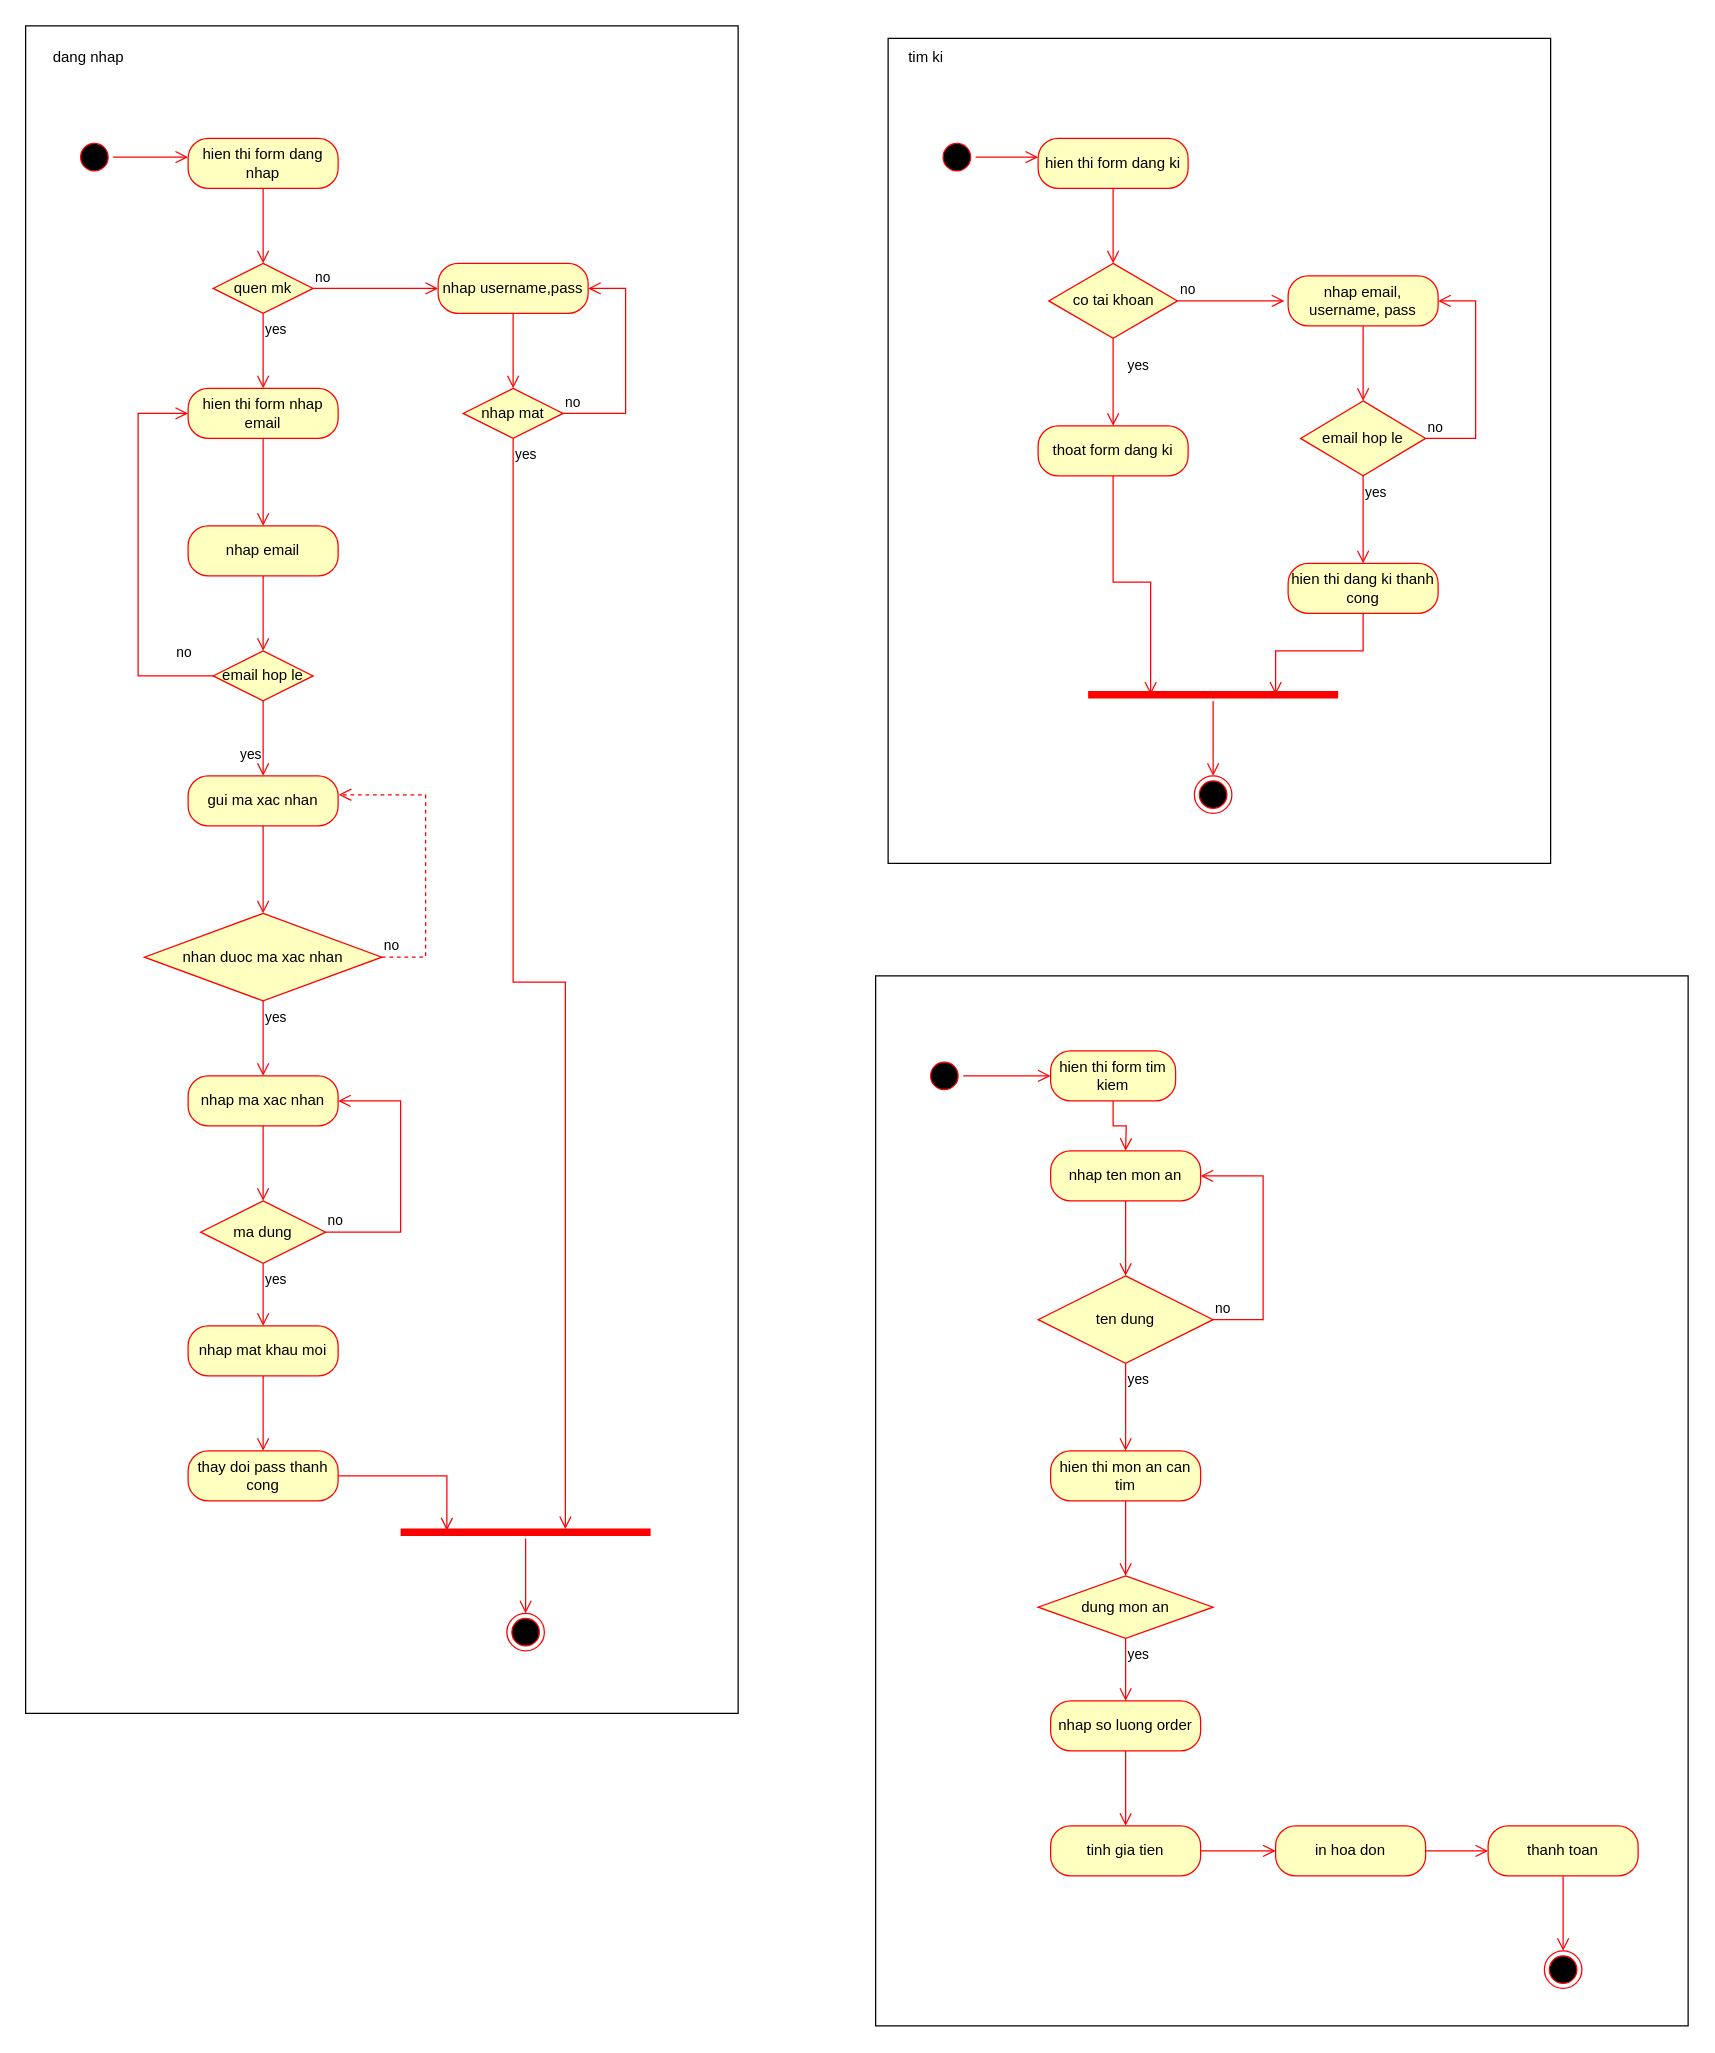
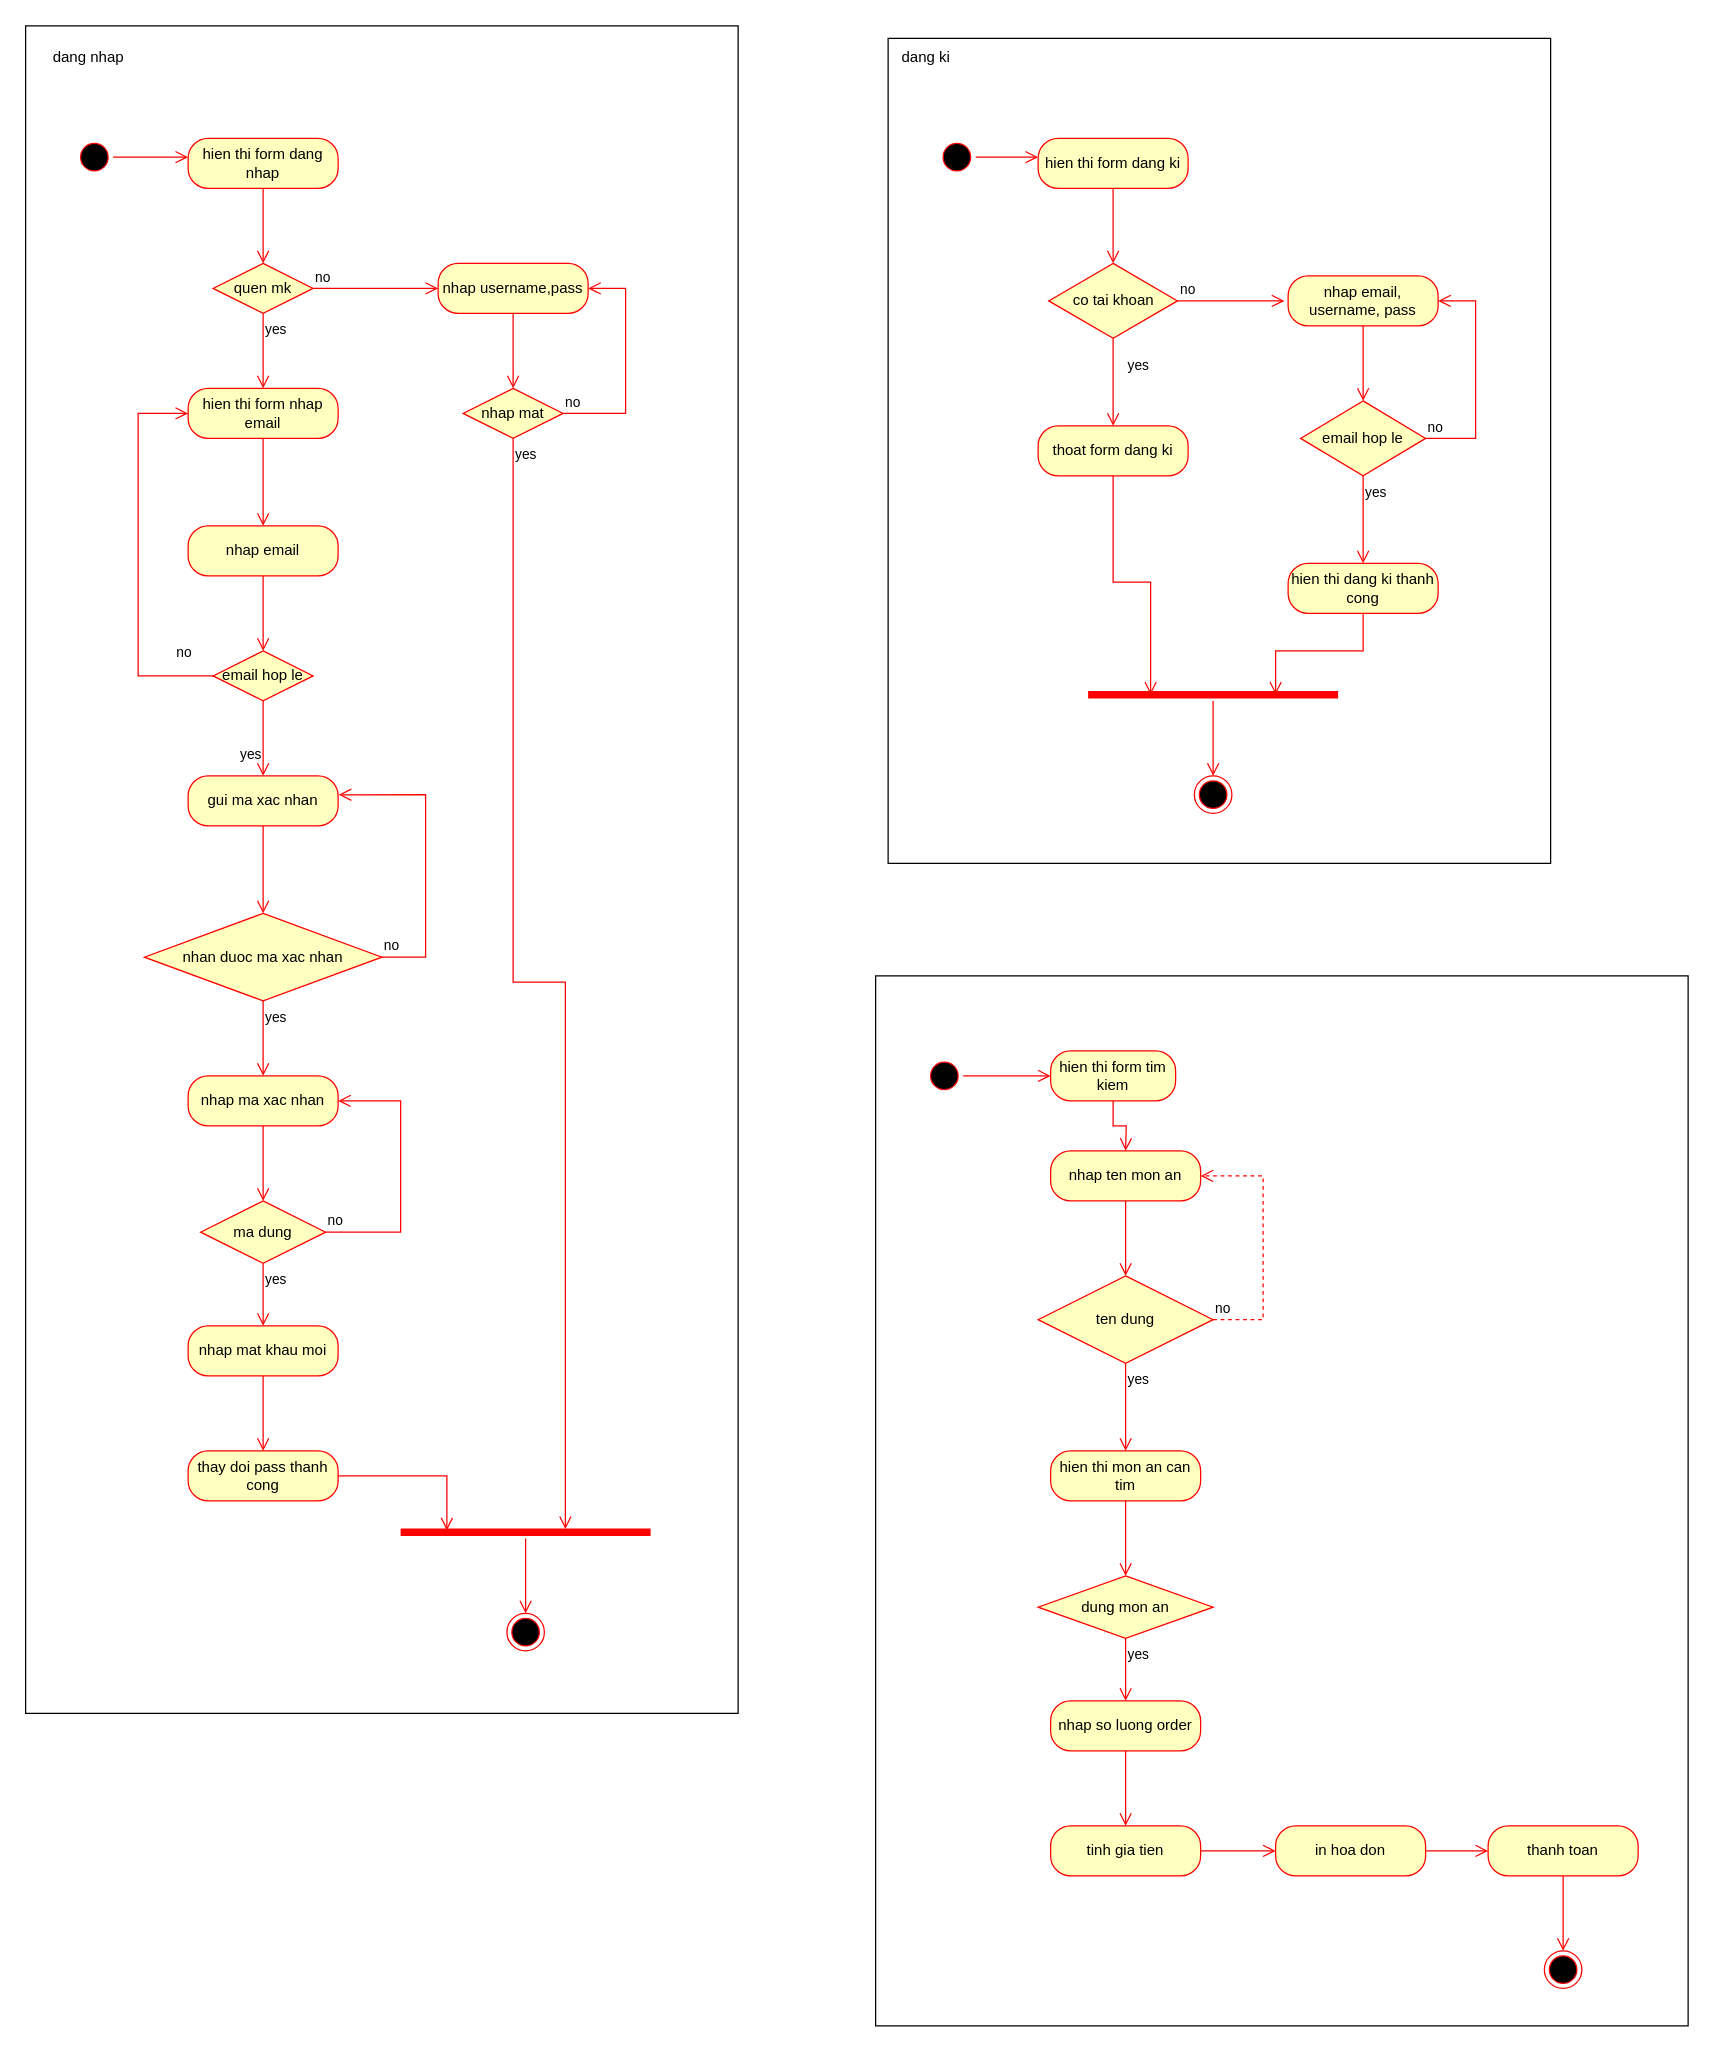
(926, 57) -> (926, 57)
(426, 855) -> (426, 855)
(1263, 1245) -> (1263, 1245)
